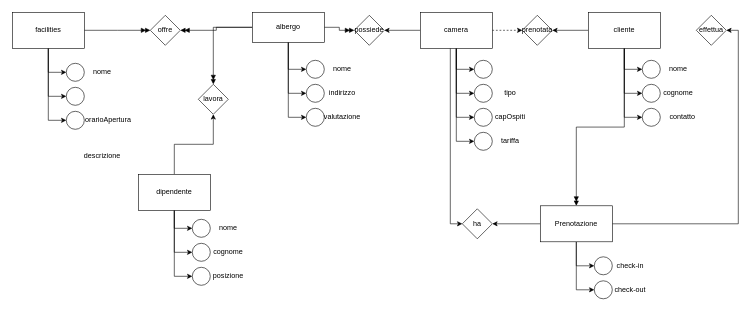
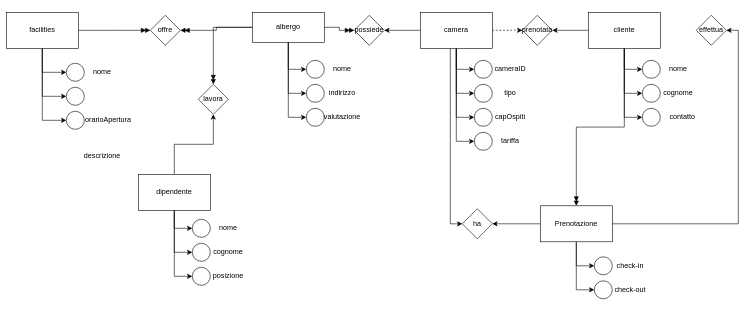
(48, 30) -> (42, 30)
none -> (510, 69)
